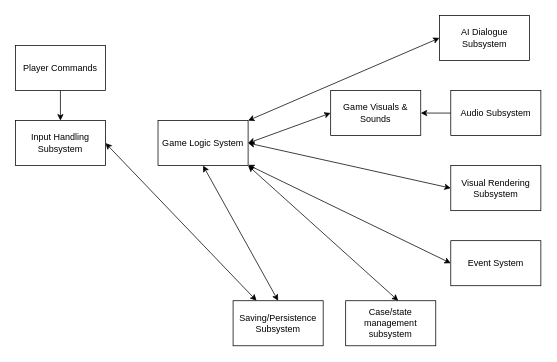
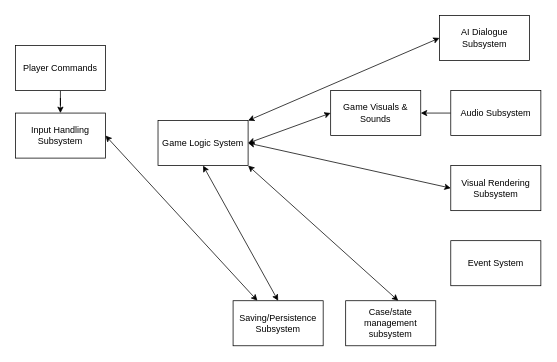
(60, 143) -> (60, 135)
(350, 214) -> none
